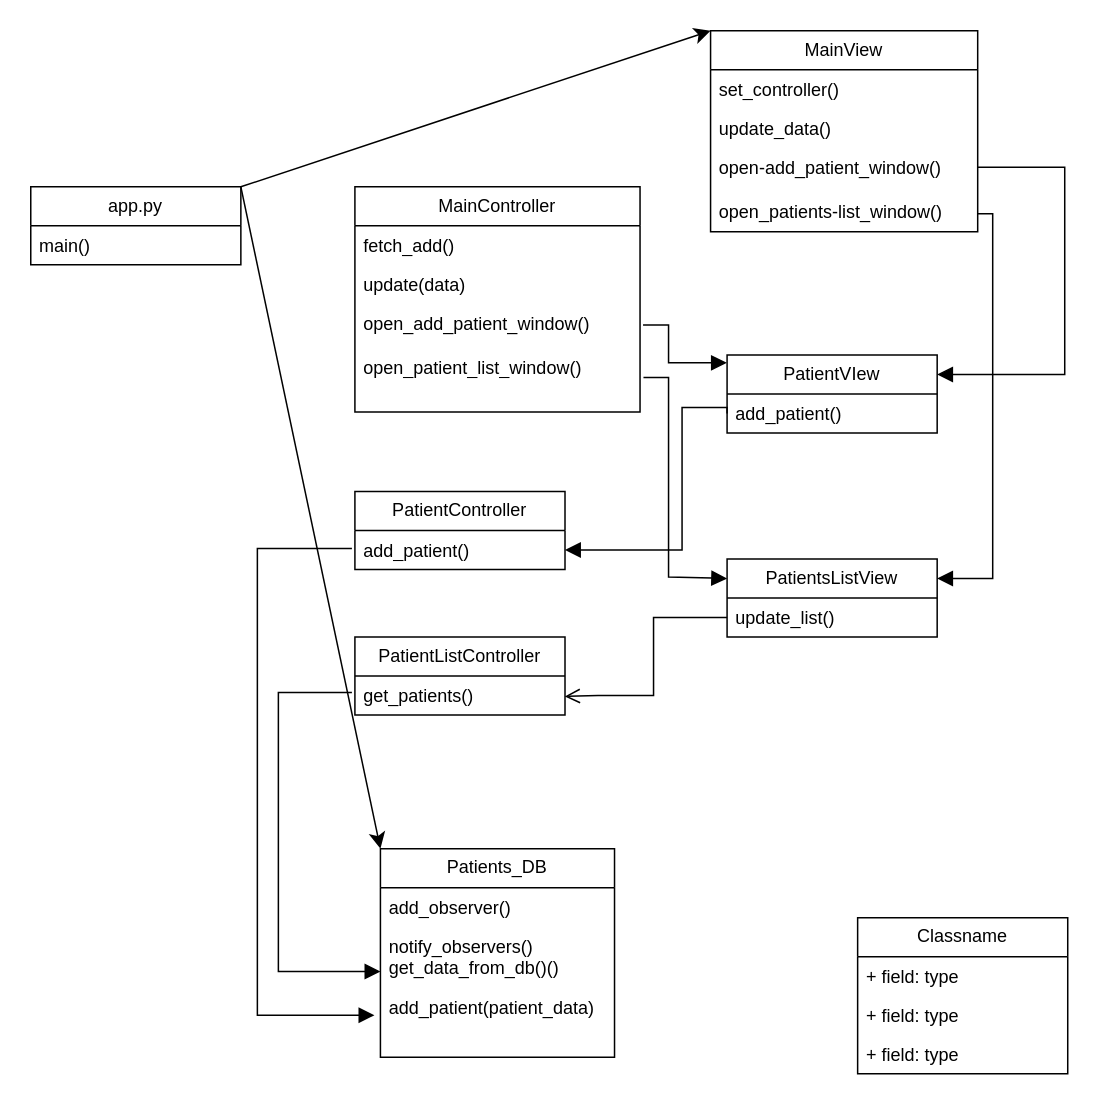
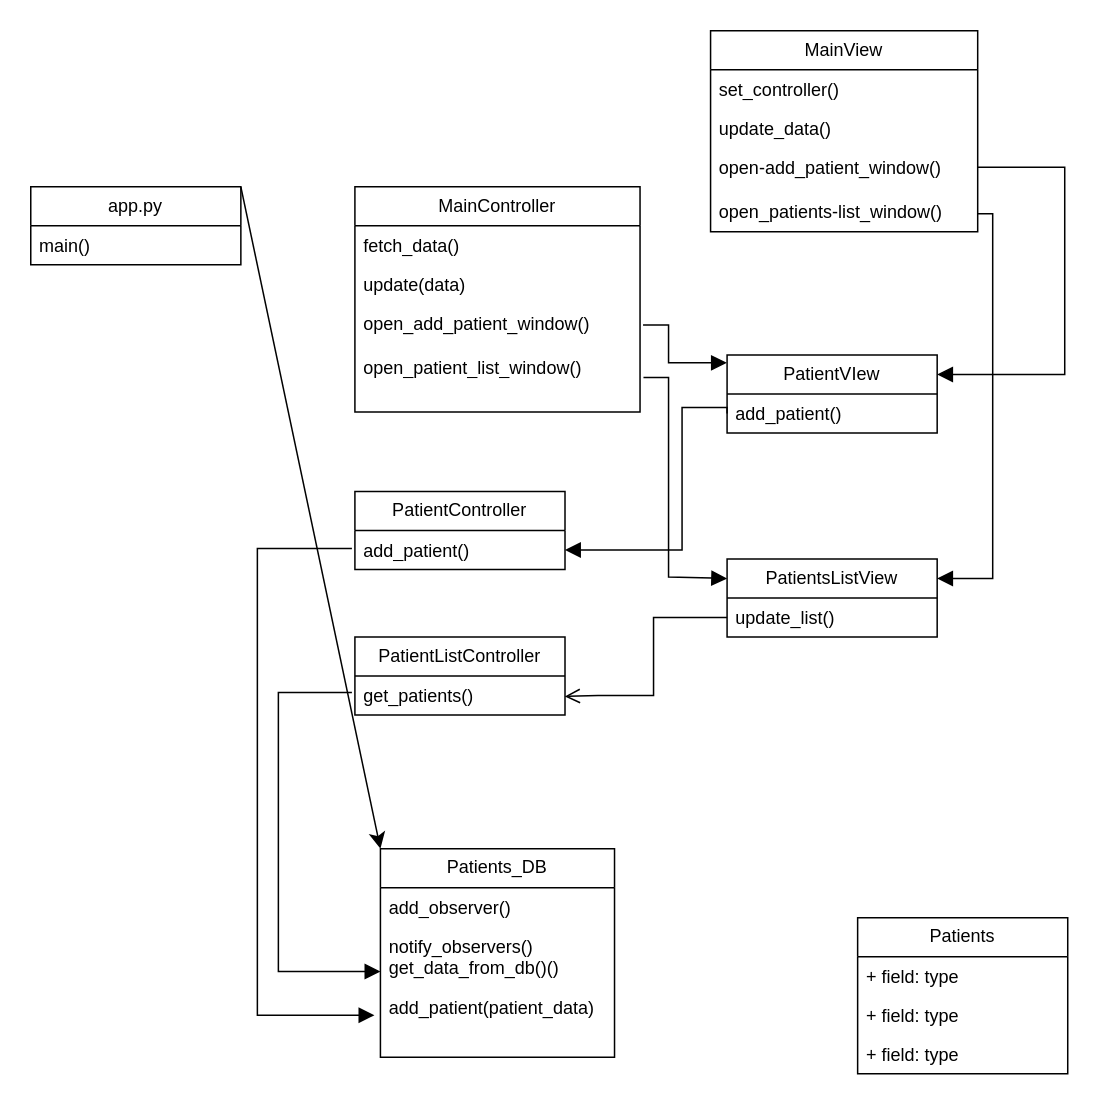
(472, 110) -> none
(419, 247) -> (424, 247)
(962, 937) -> (962, 937)
